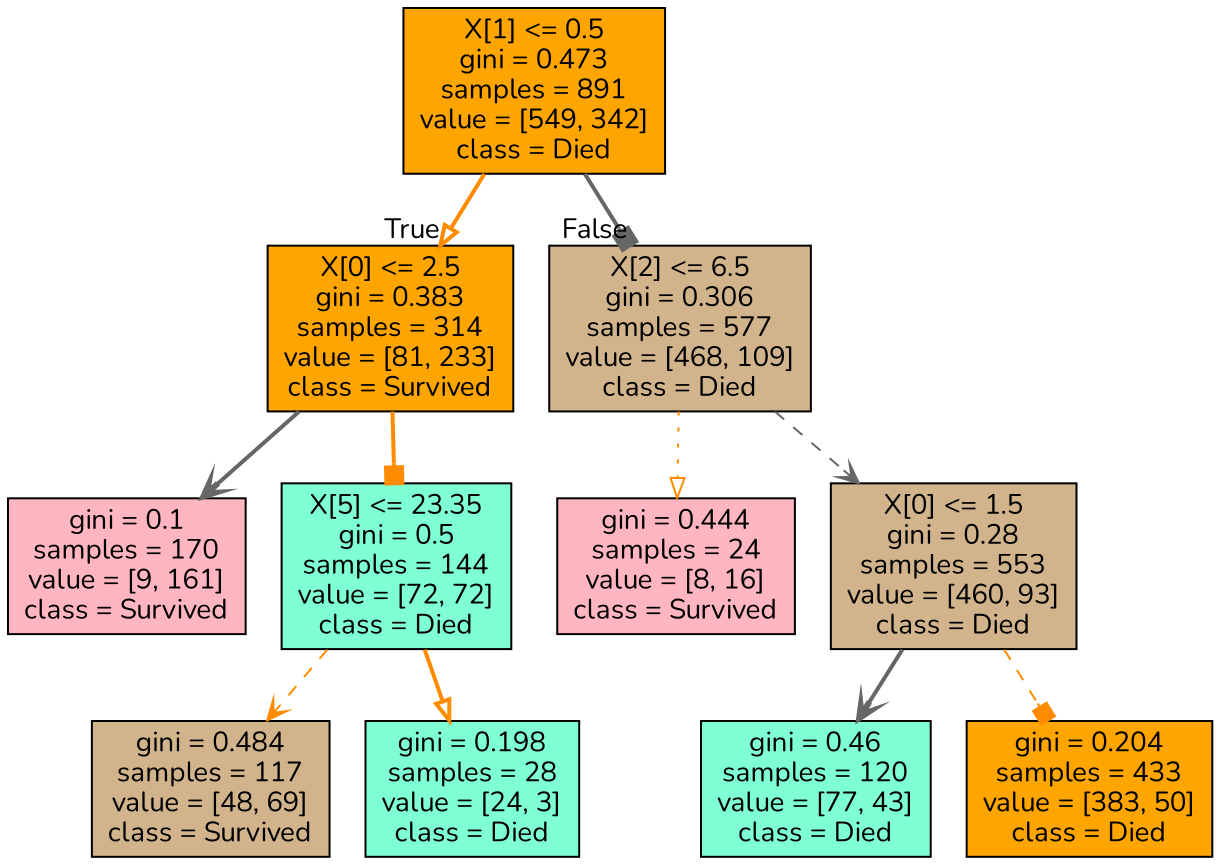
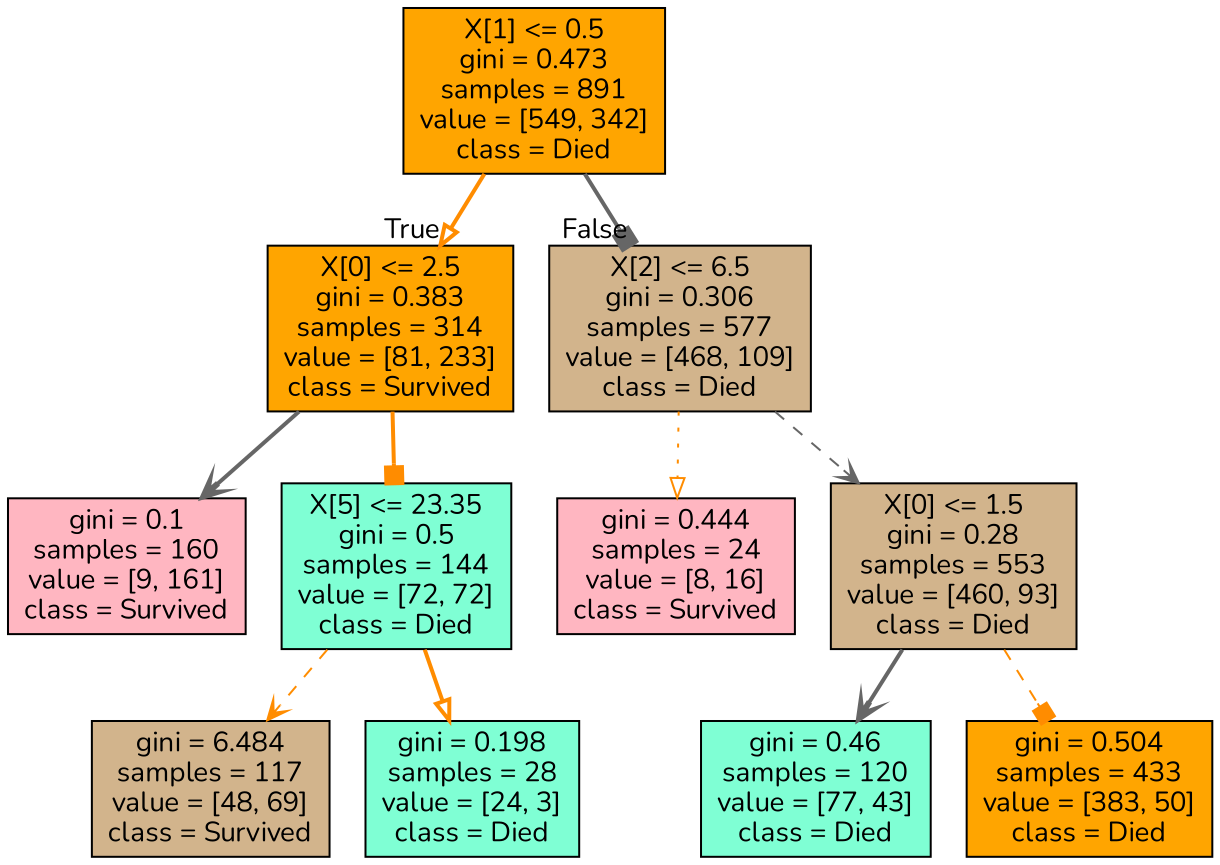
(127, 566) -> (127, 566)
(211, 789) -> (211, 789)
(1089, 789) -> (1089, 789)
